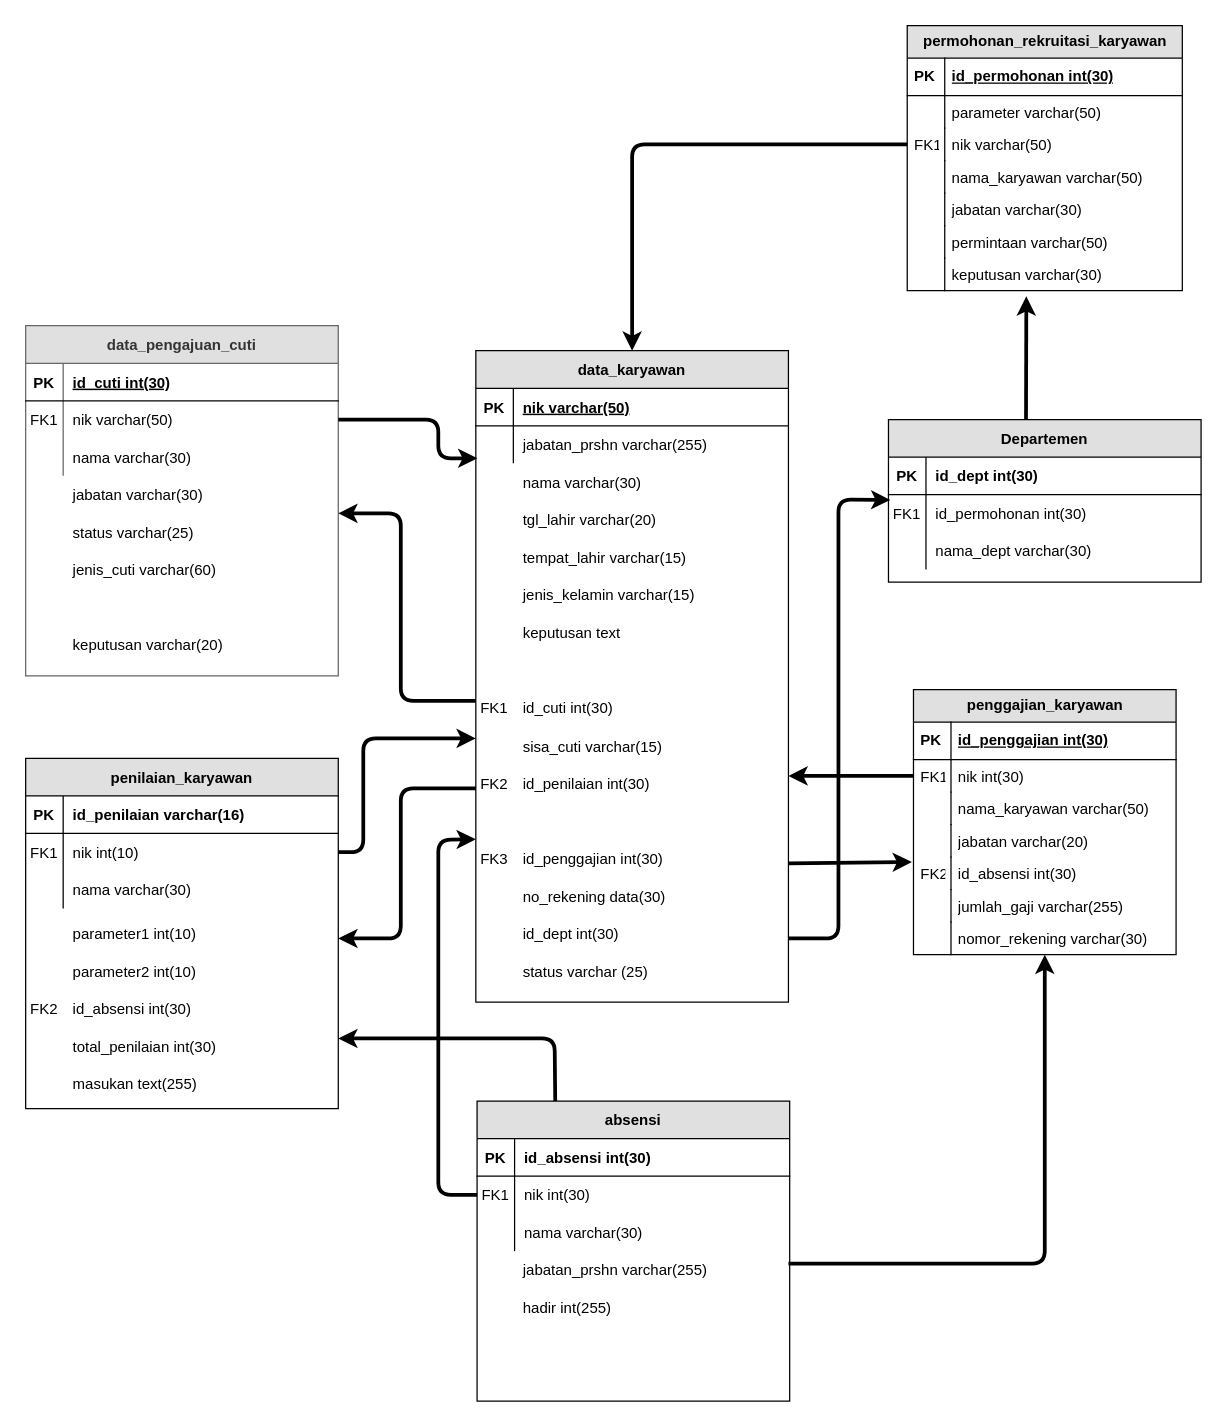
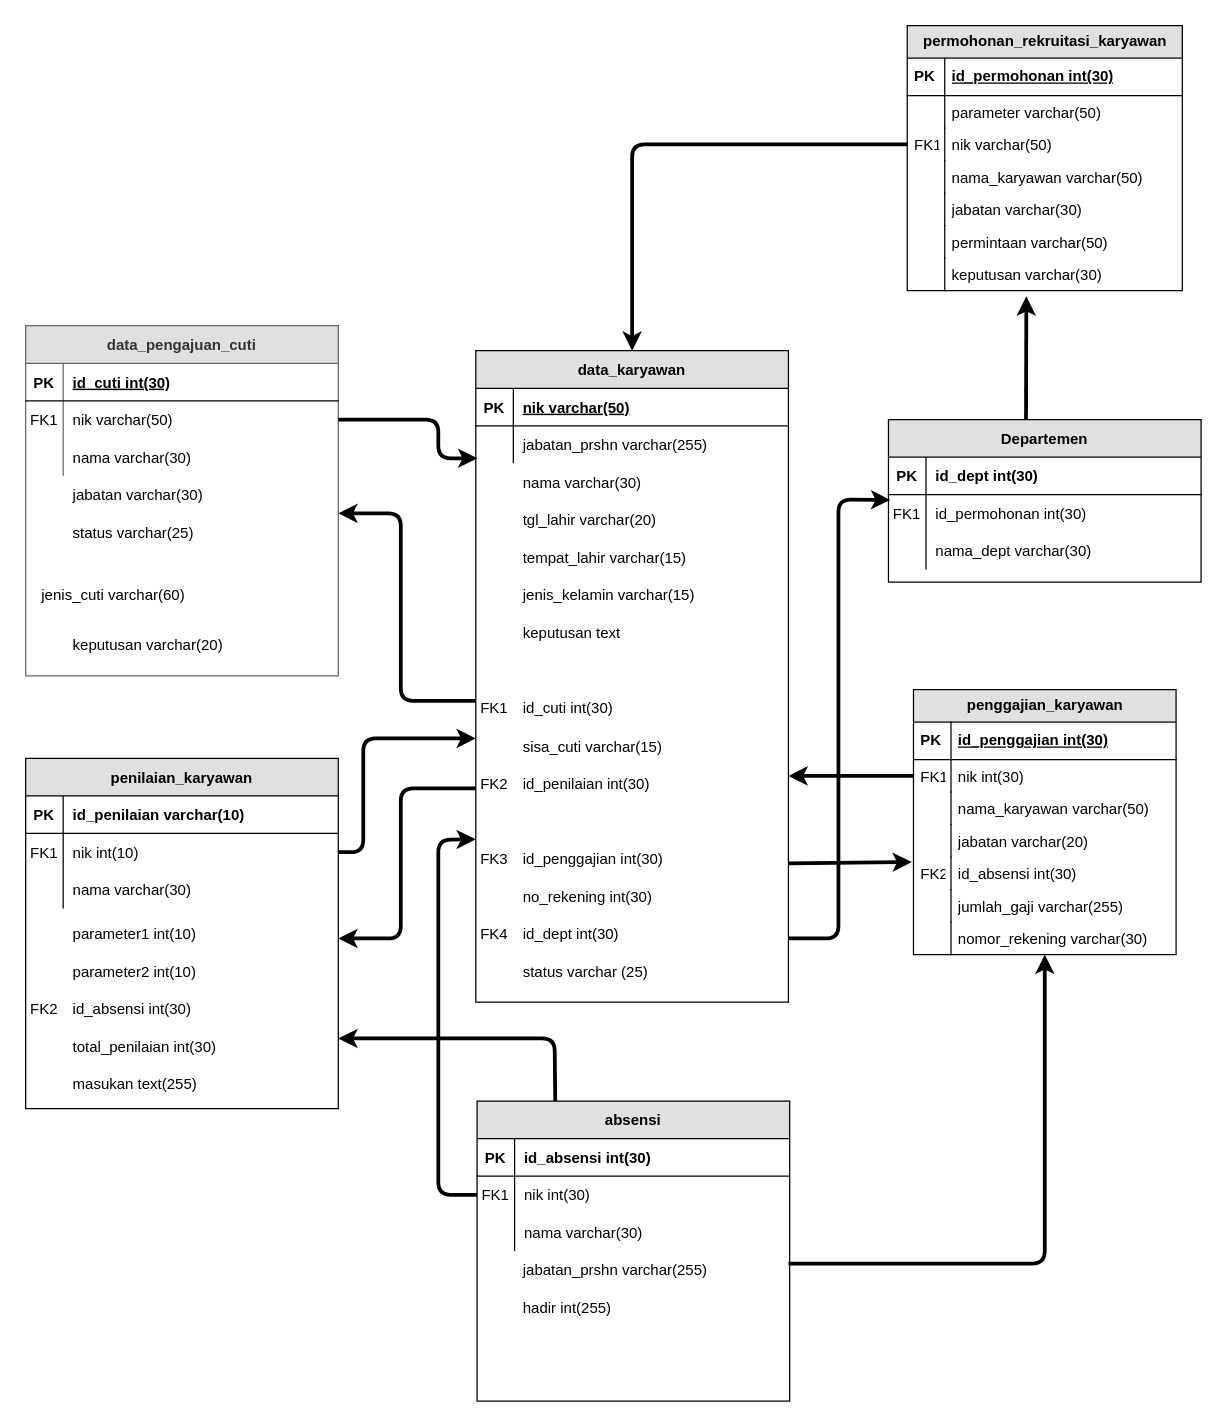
(201, 569) -> (169, 594)
(166, 815) -> (166, 815)
(603, 896) -> (596, 896)
none -> (494, 933)
